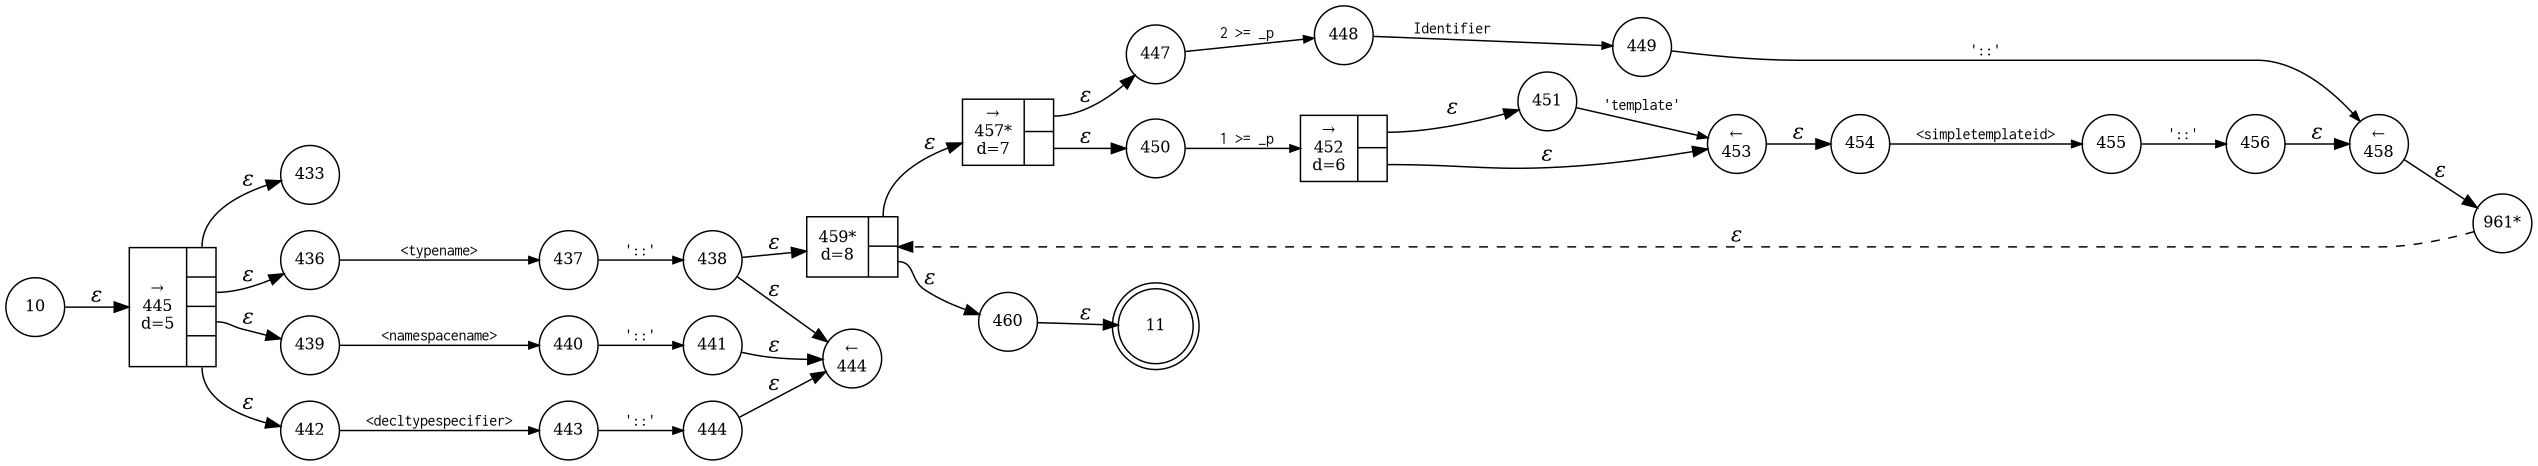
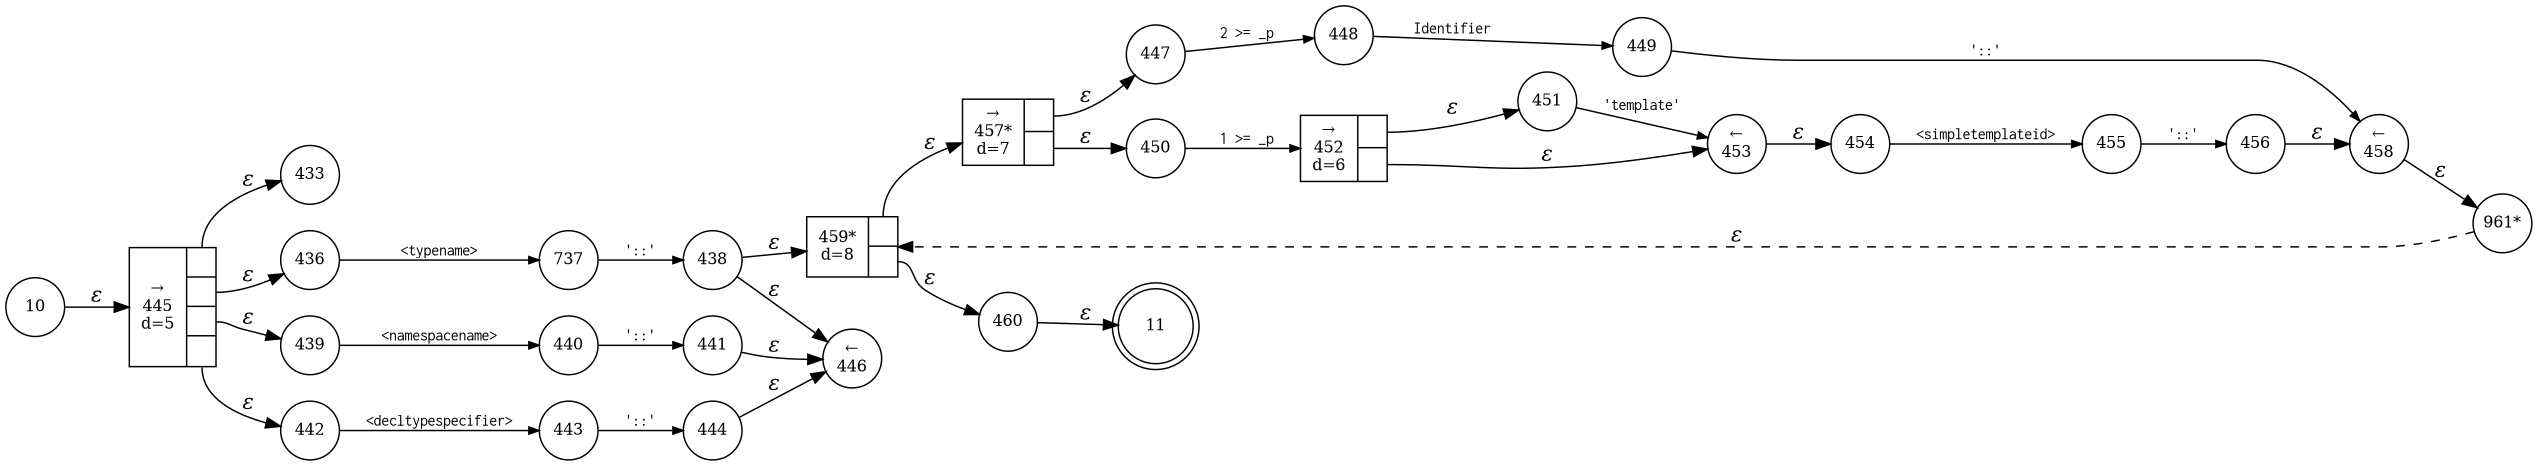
(569, 260) -> (569, 260)
(852, 359) -> (852, 359)
